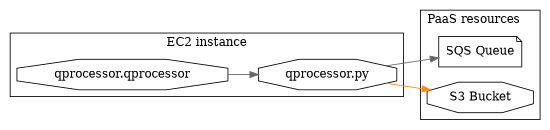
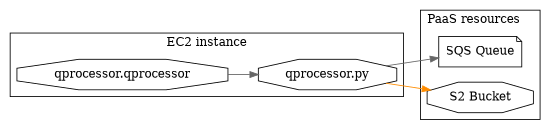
(480, 97) -> (480, 97)
